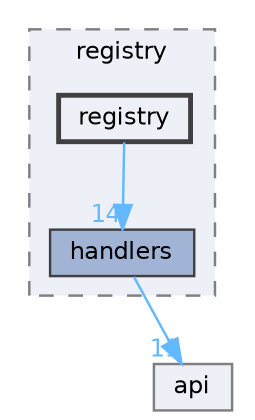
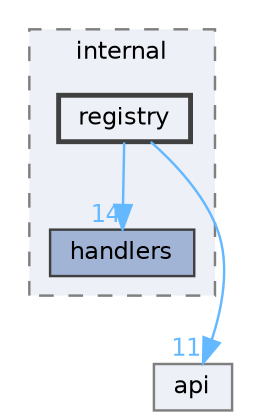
(122, 53) -> (122, 53)
(153, 311) -> (199, 196)
